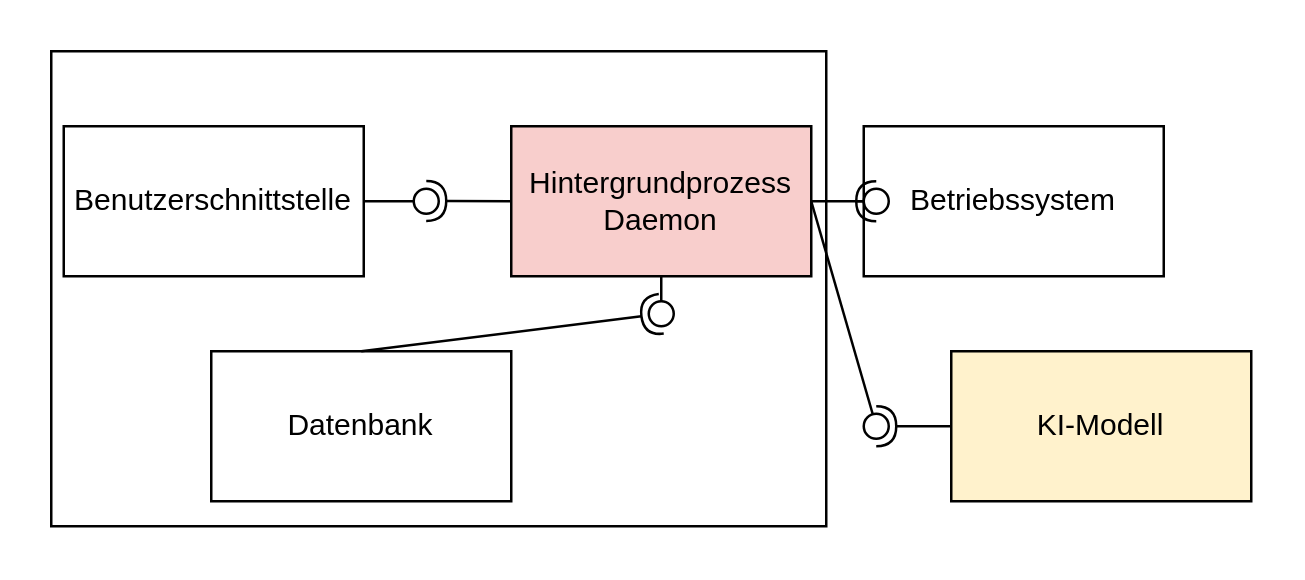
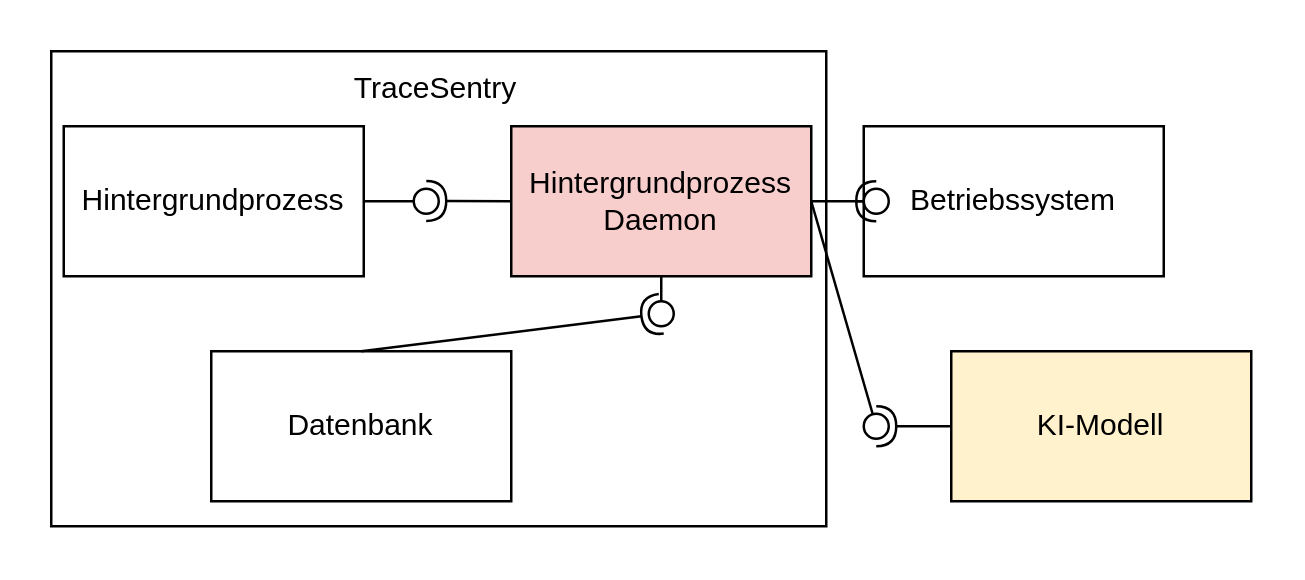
none -> (436, 89)
(214, 201) -> (214, 201)
